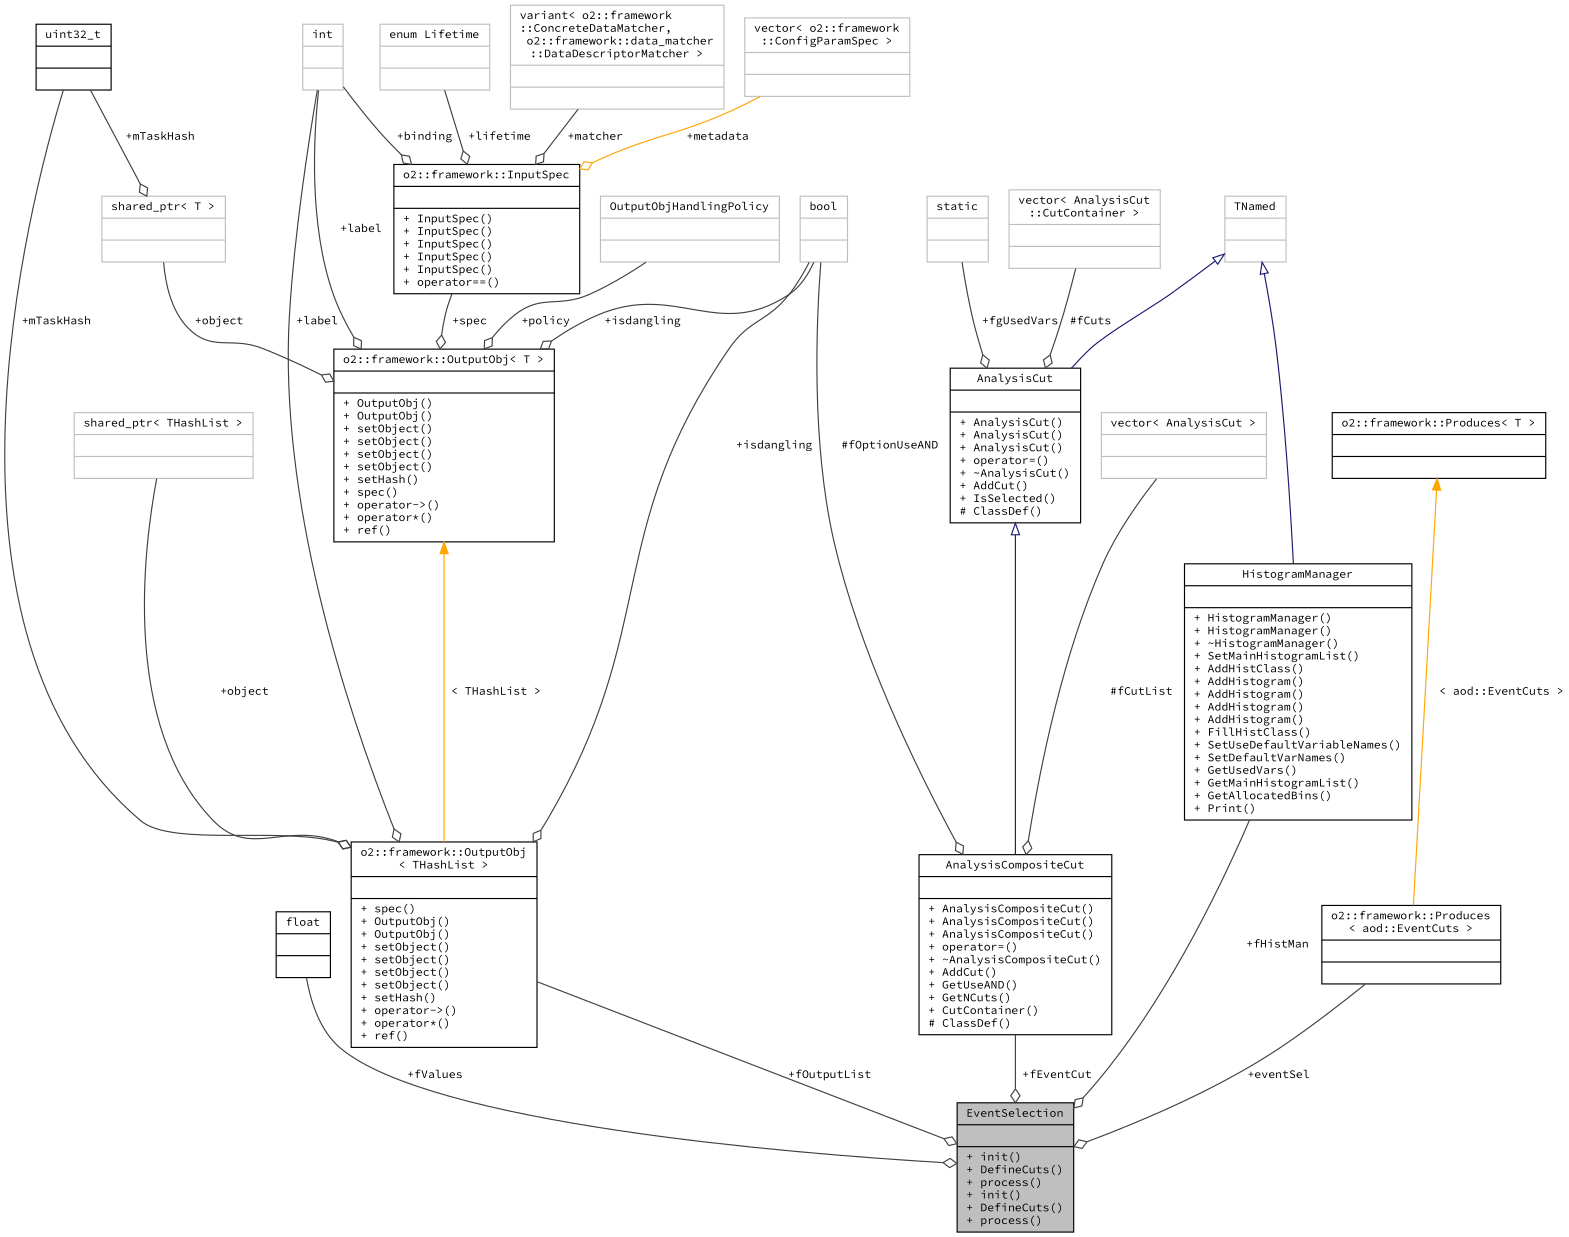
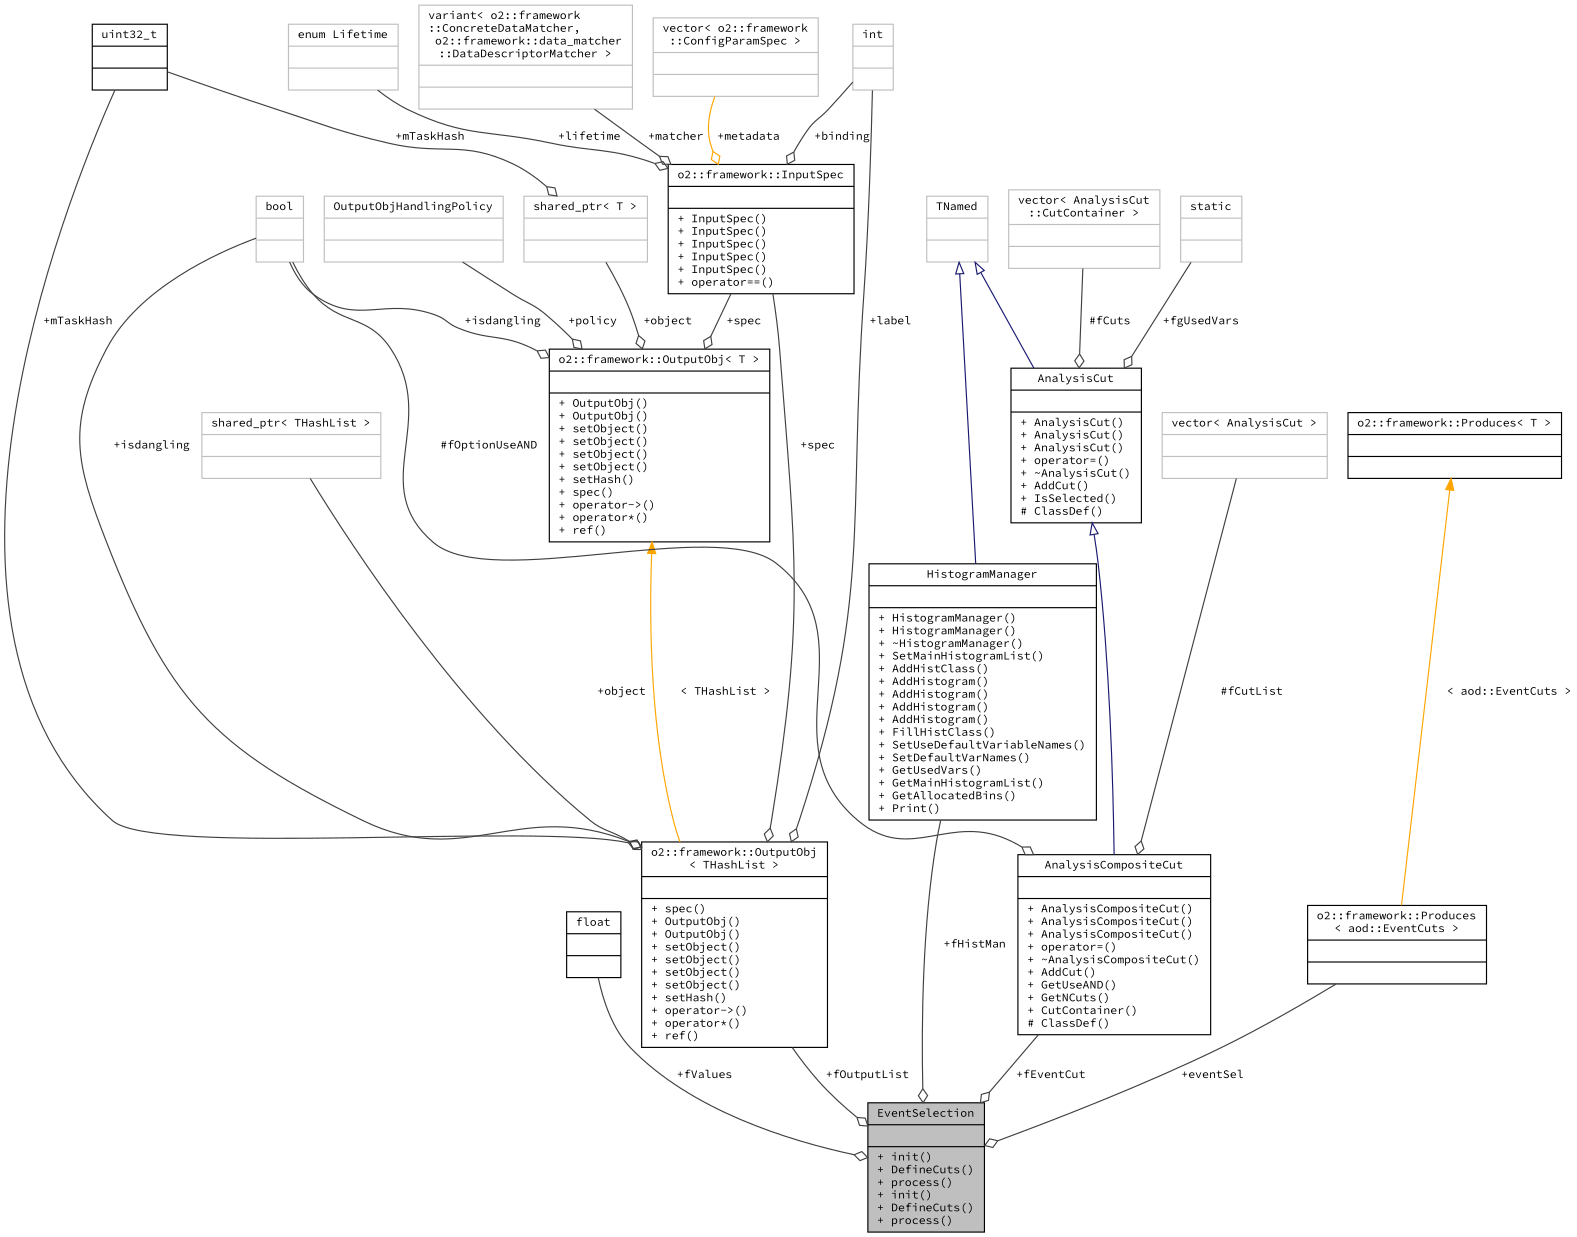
(317, 217) -> none
none -> (794, 561)
